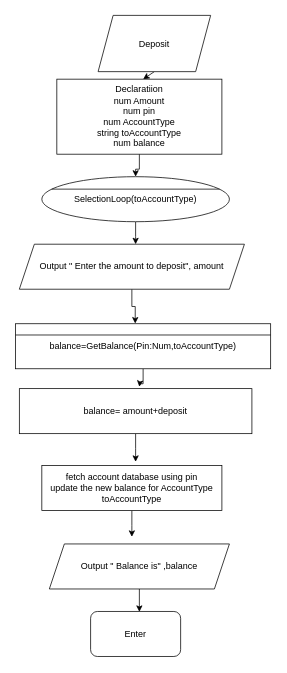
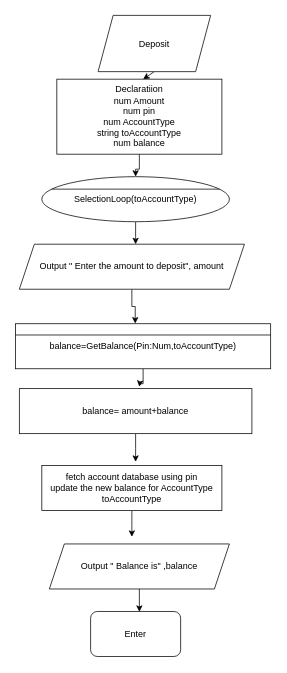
(135, 411) -> (135, 411)
